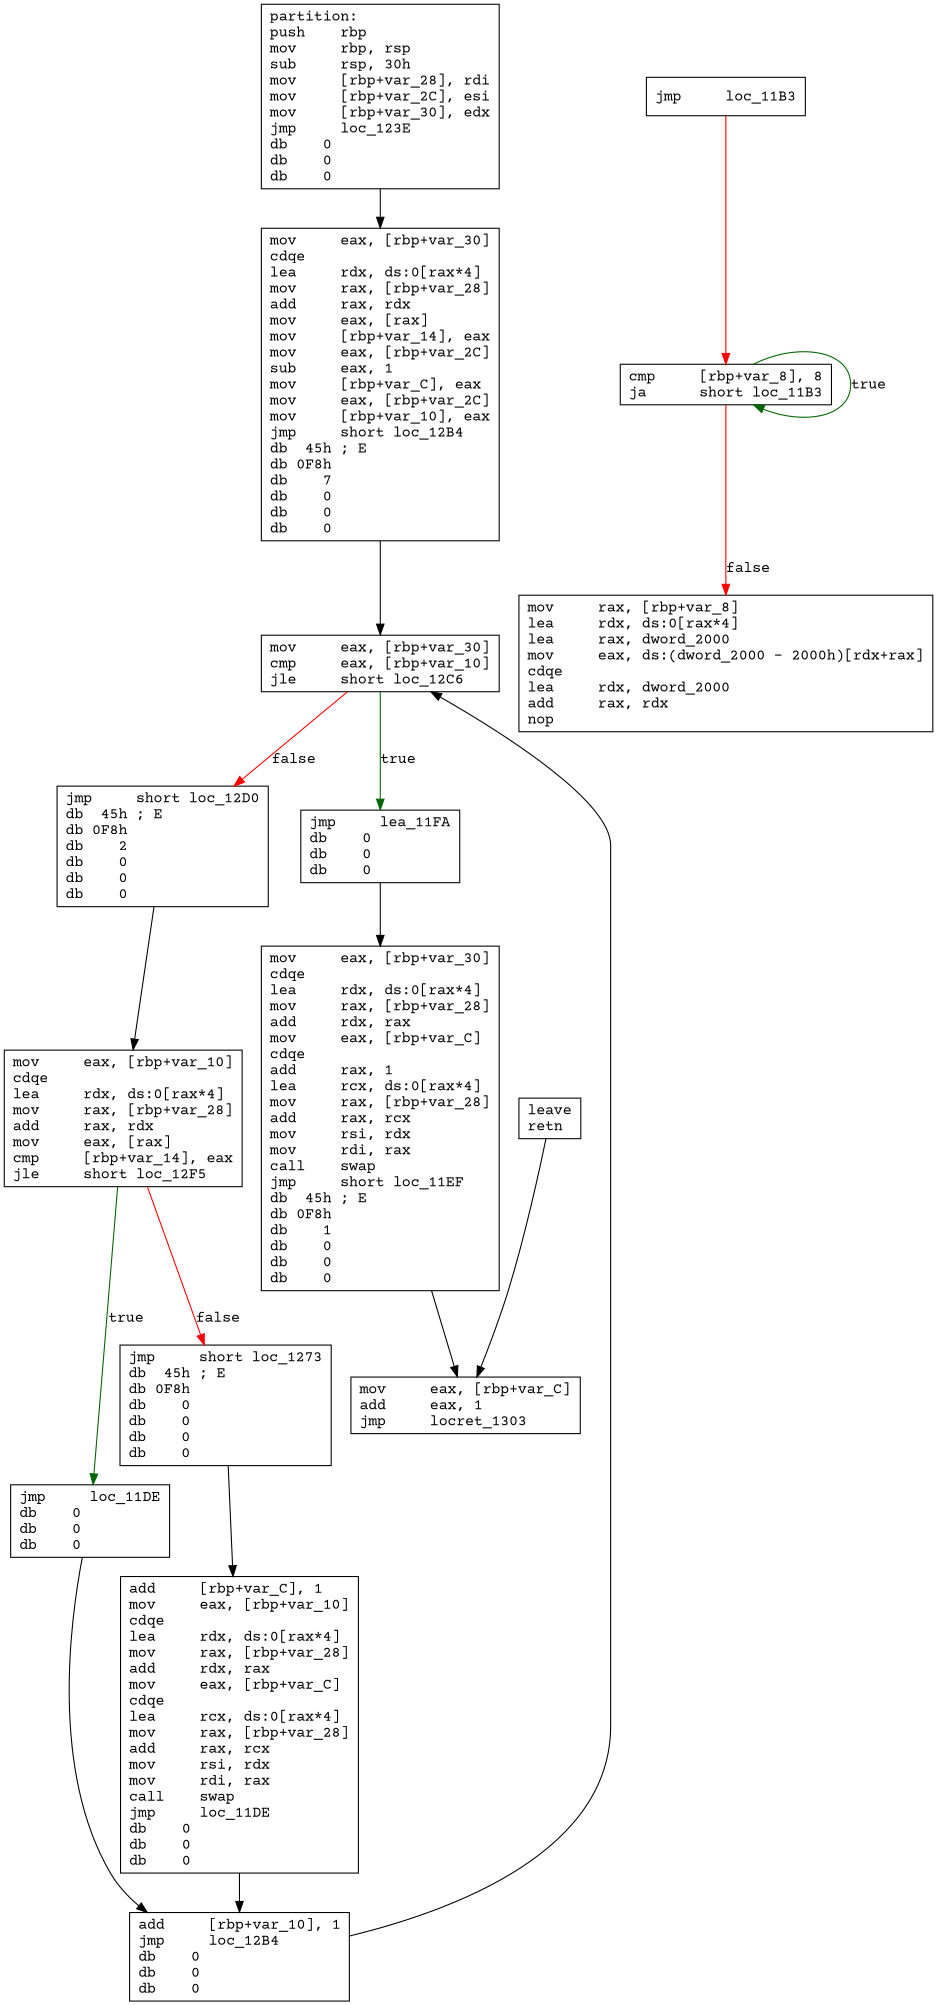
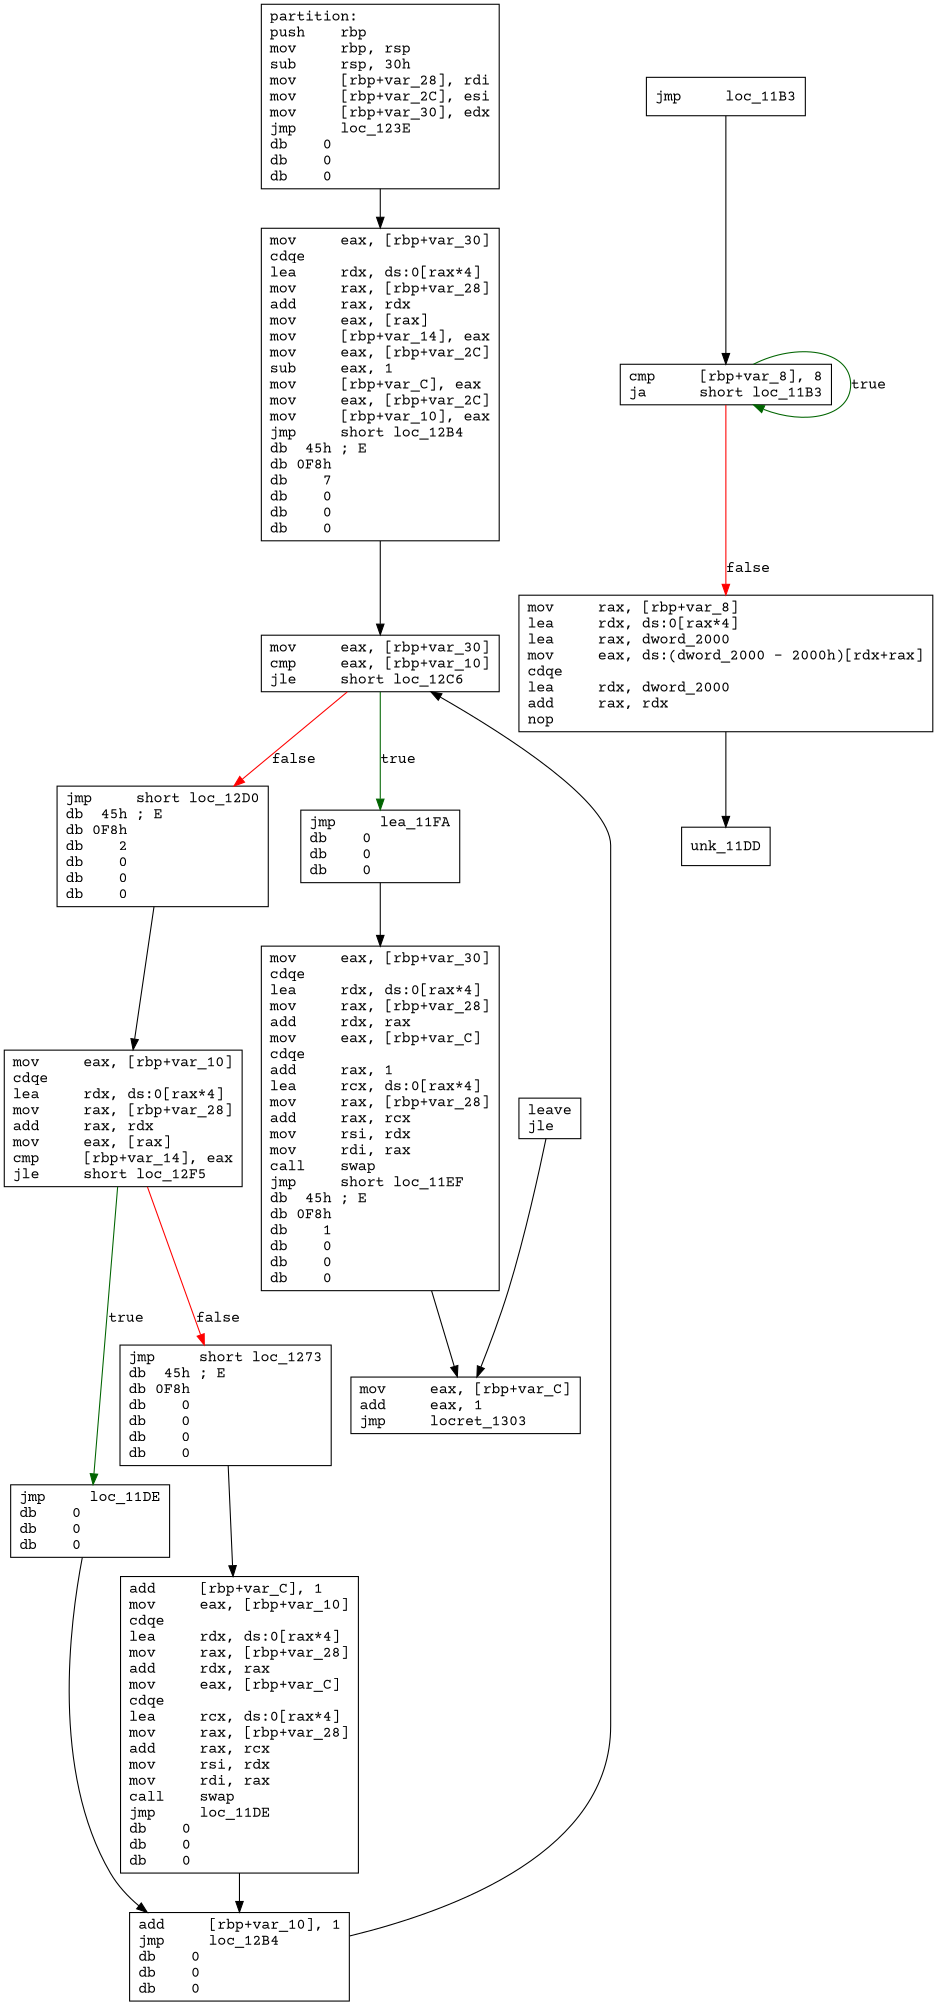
(726, 235) -> (726, 235)
none -> (726, 846)
(550, 1118) -> (550, 1118)
